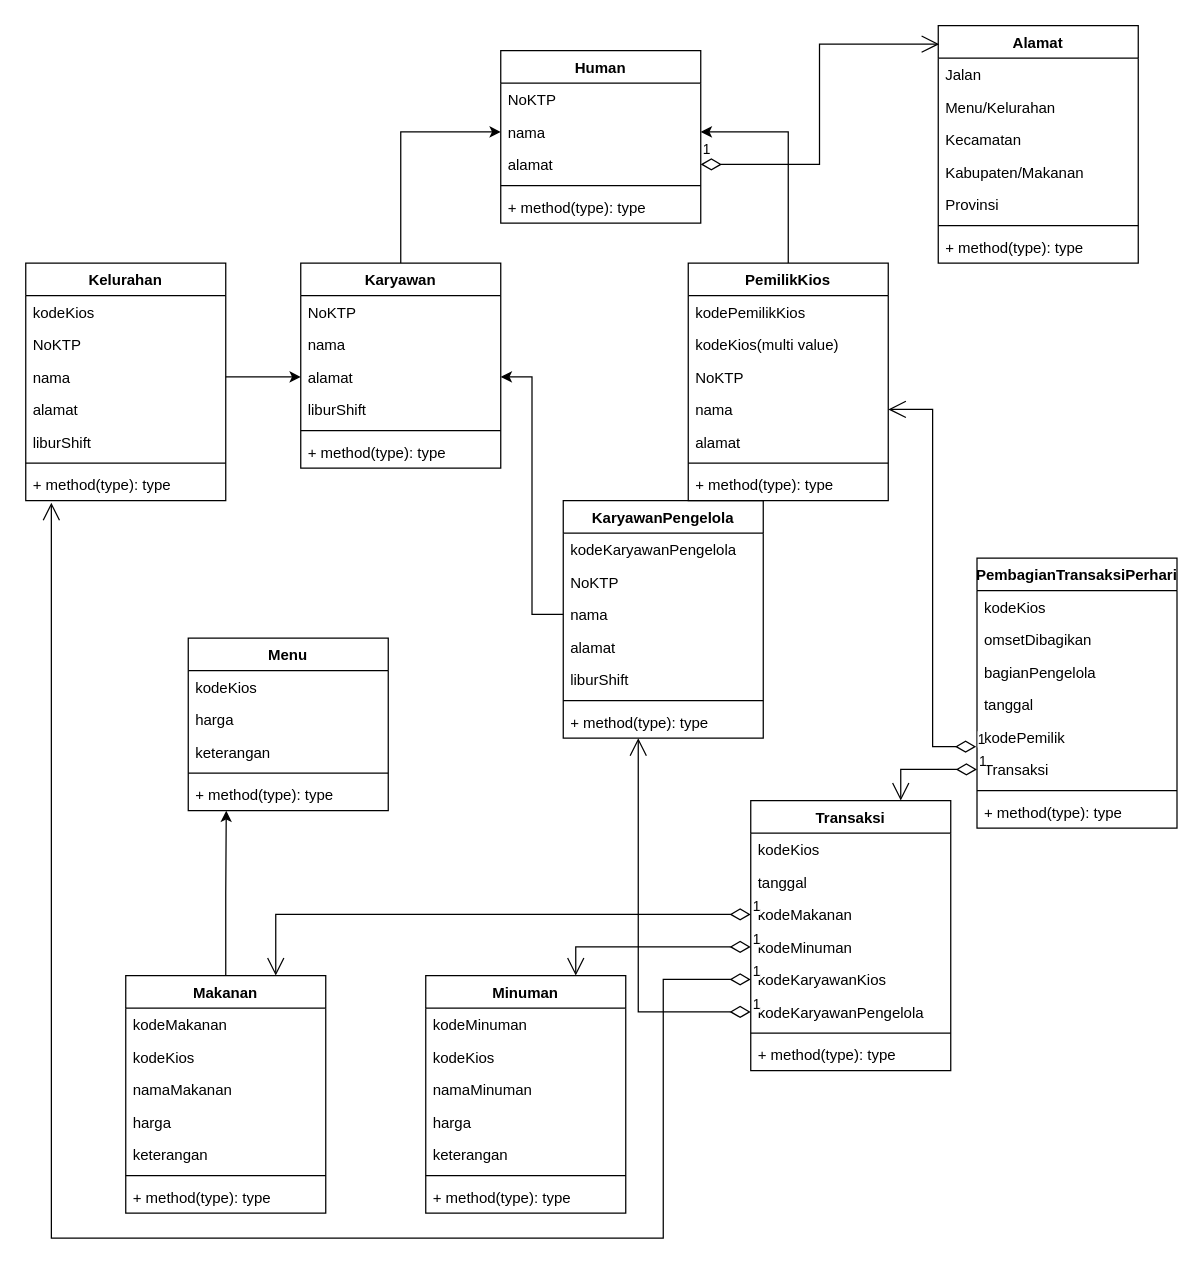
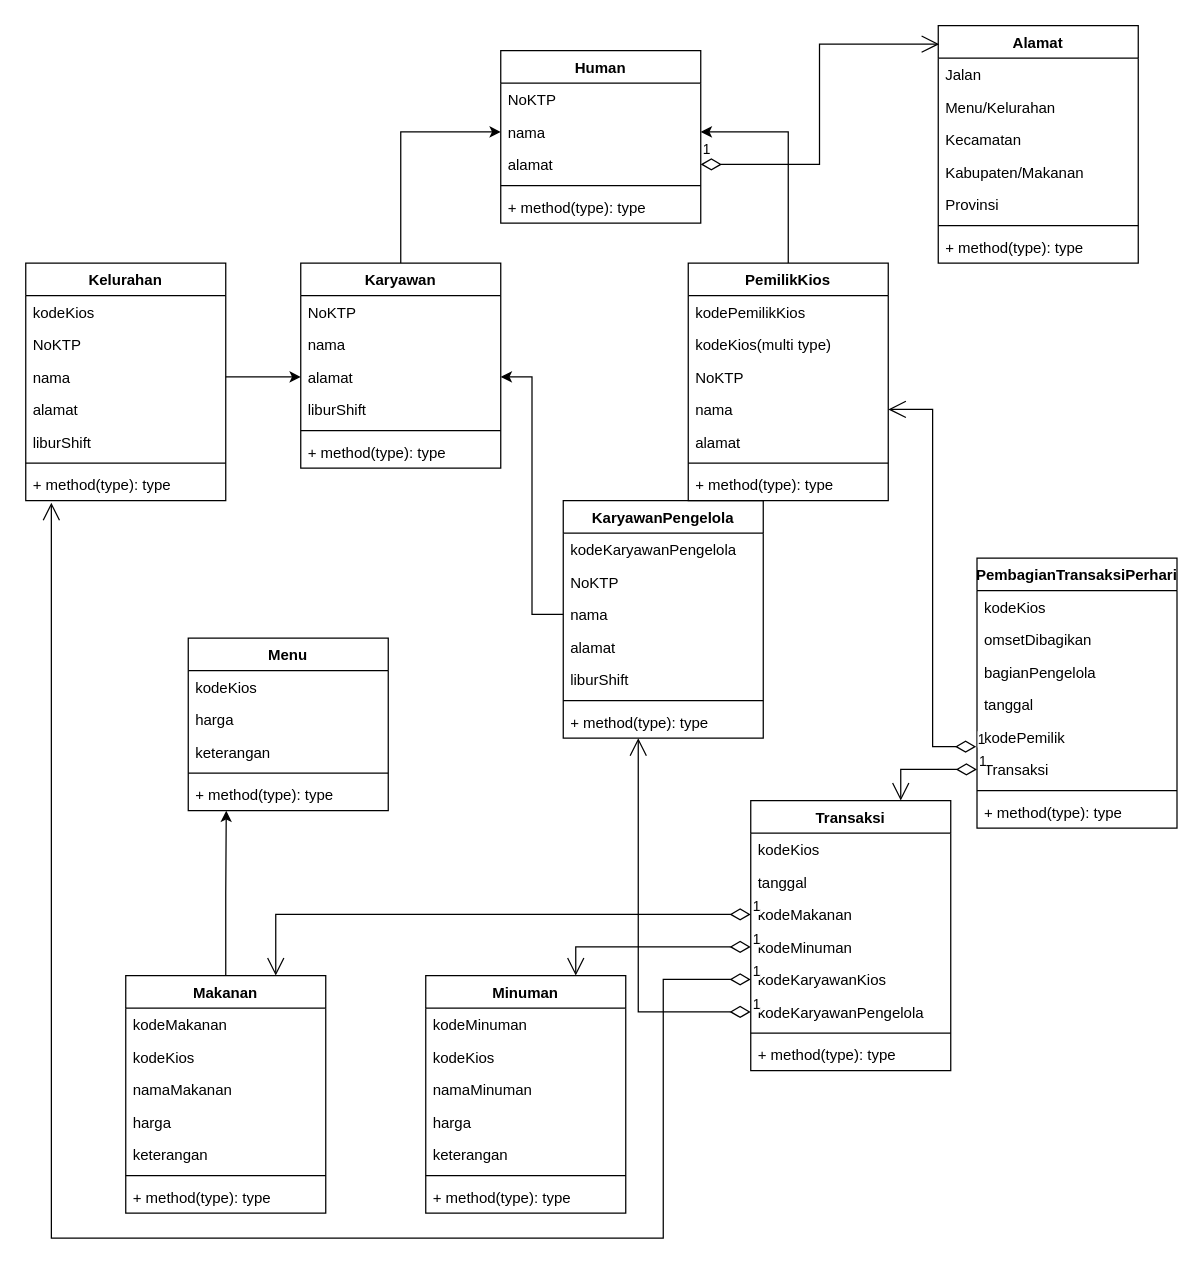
(773, 345) -> (771, 345)
